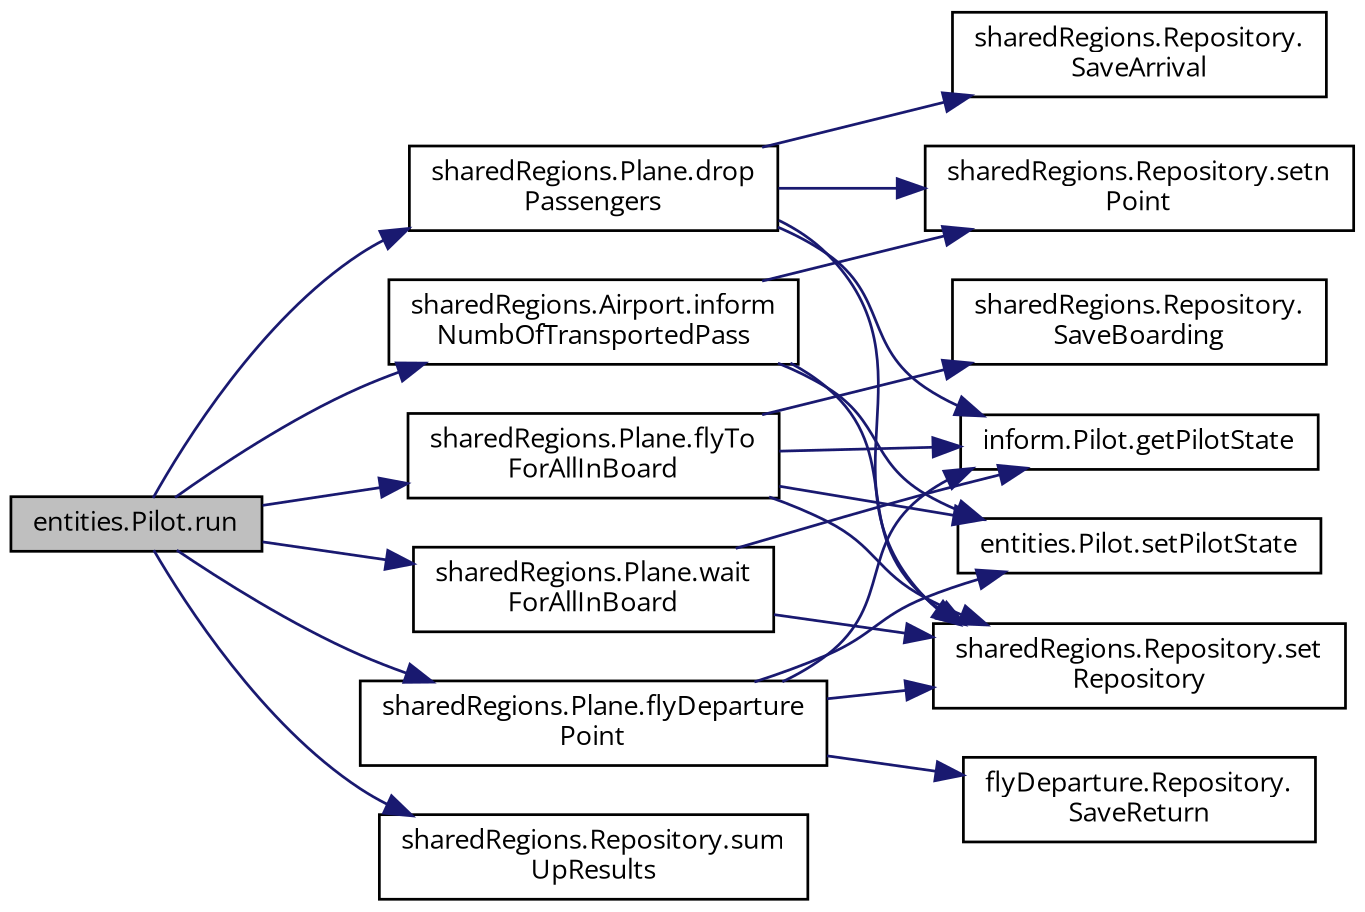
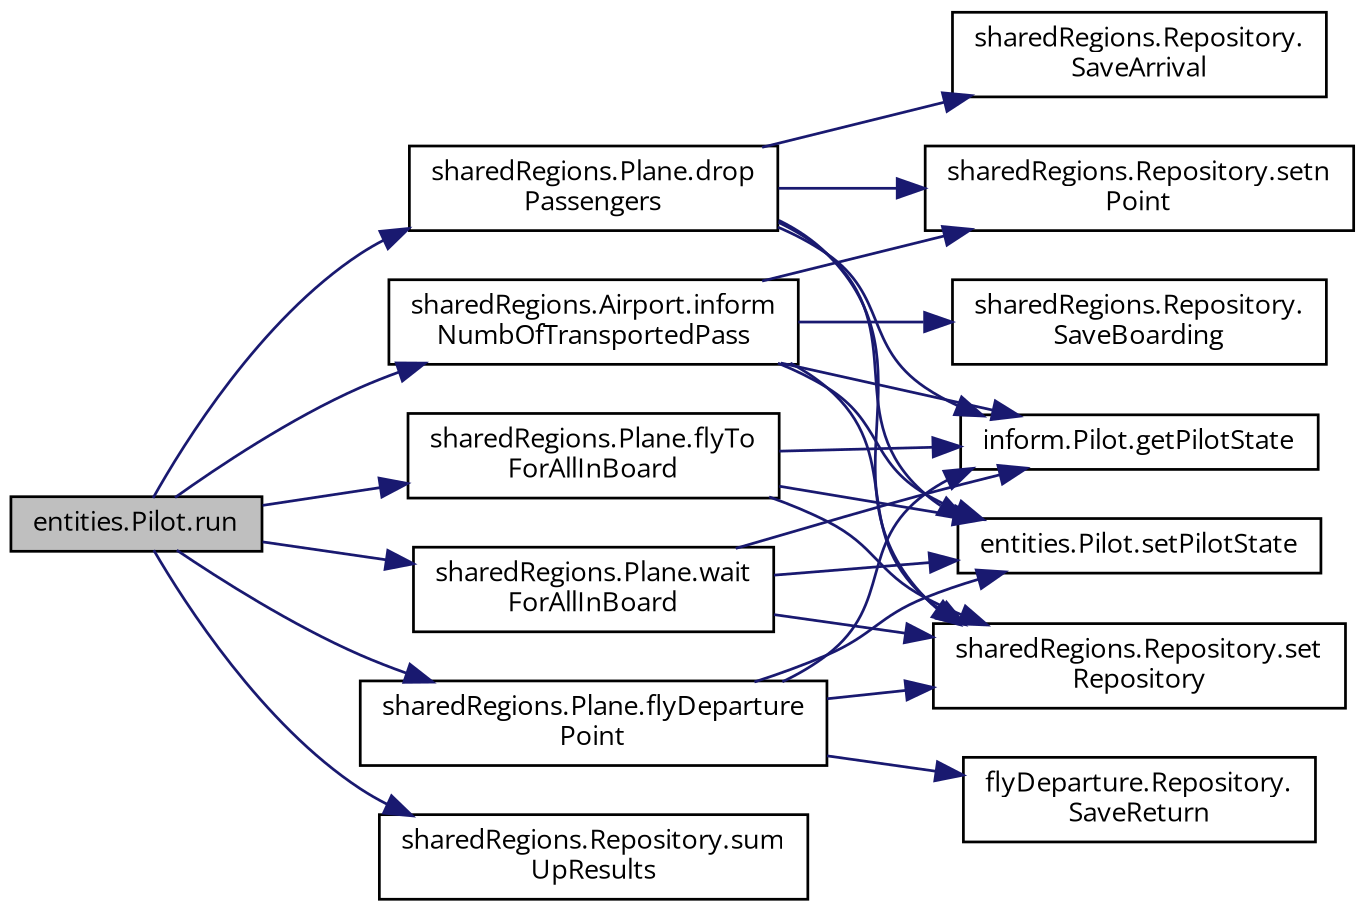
none -> (874, 355)
none -> (897, 389)
(817, 401) -> (848, 322)
none -> (852, 569)
